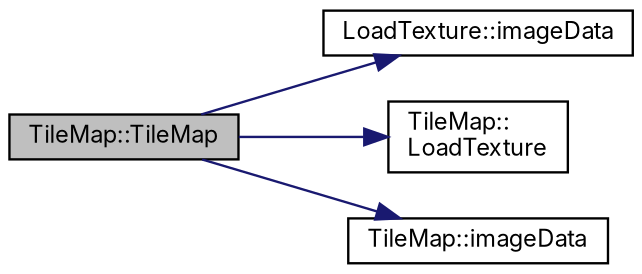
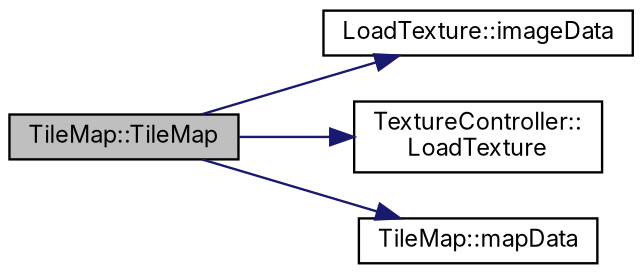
(478, 137) -> (478, 137)
(478, 241) -> (478, 241)
